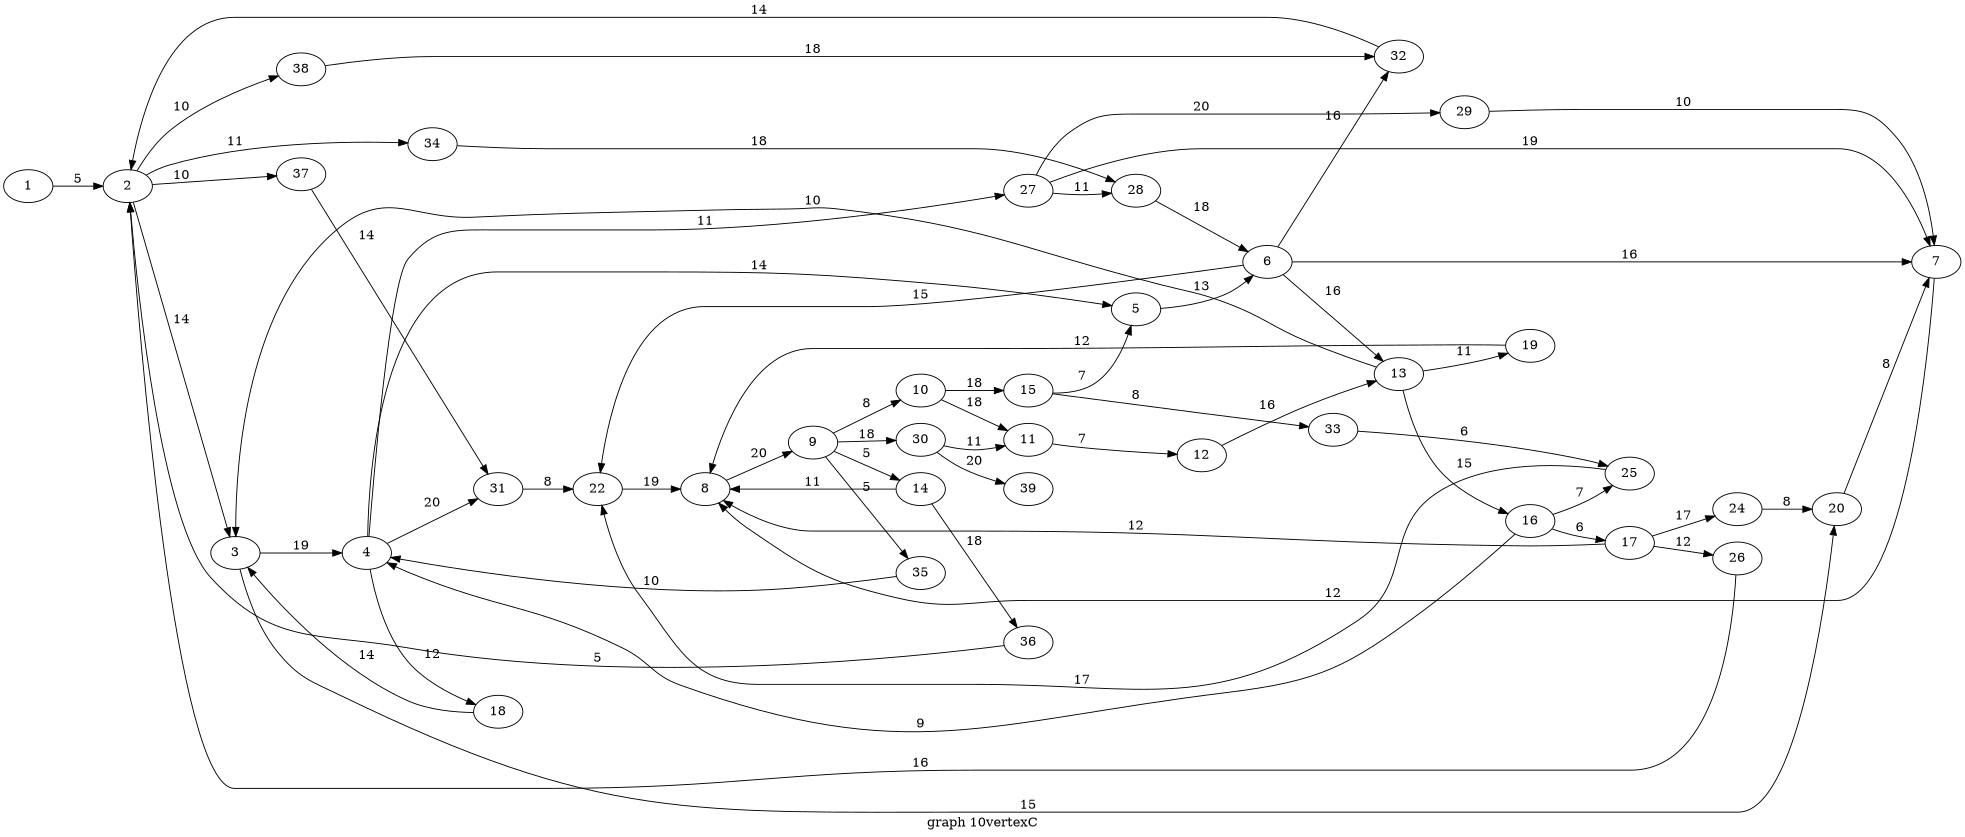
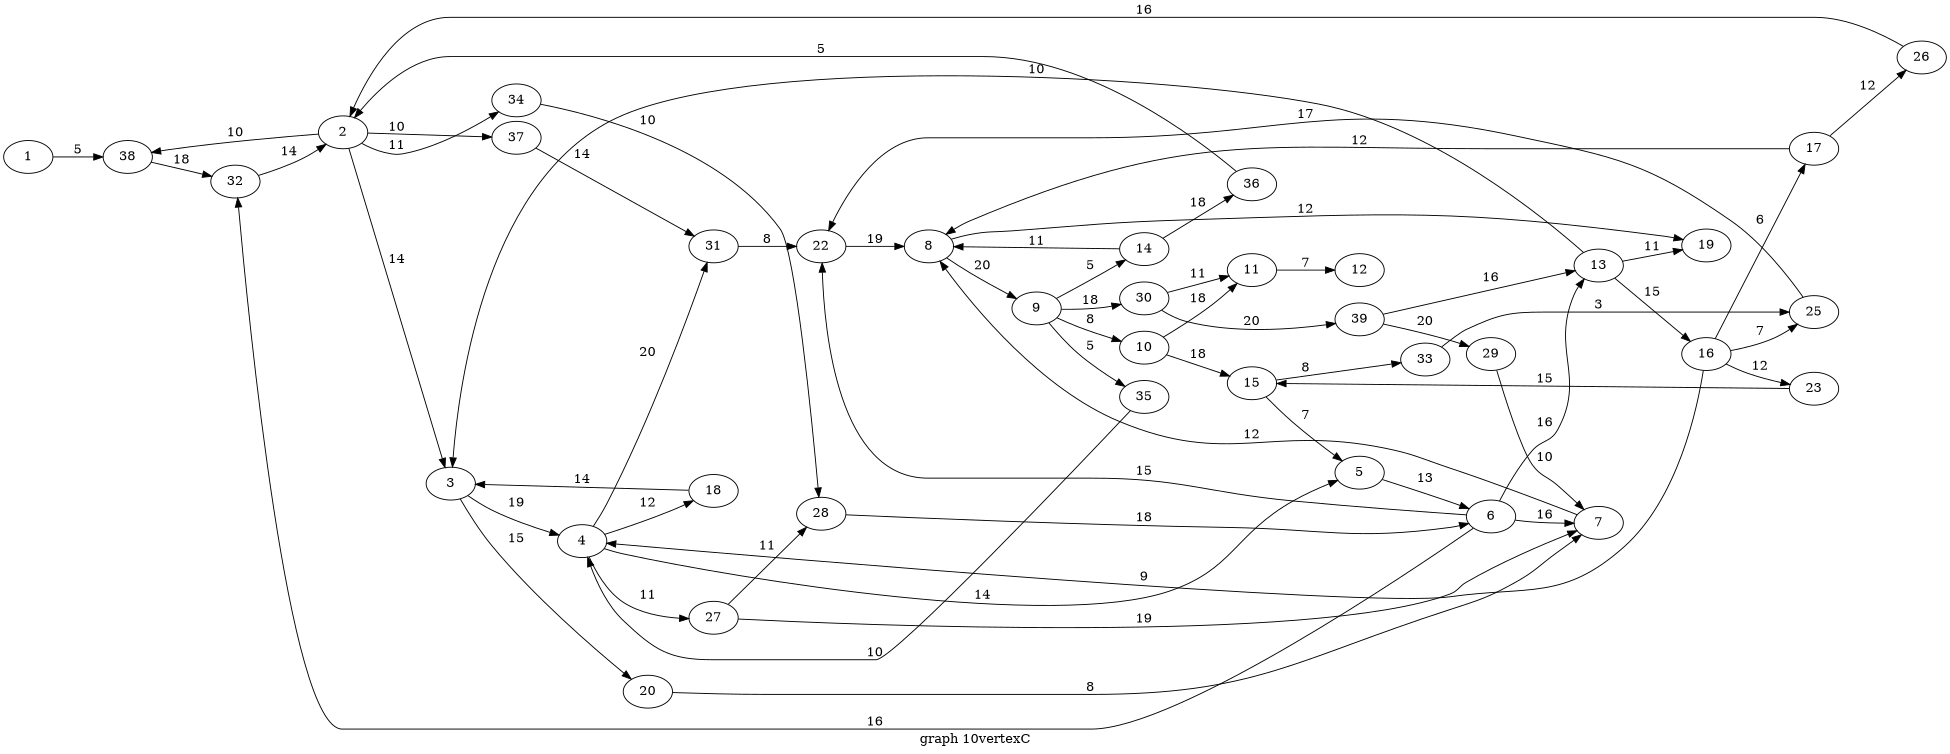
(1221, 114) -> (1422, 333)
(759, 142) -> (648, 121)
(73, 186) -> (73, 157)
(1078, 348) -> (1313, 216)
none -> (1814, 389)
(1293, 412) -> (1475, 293)
(1465, 432) -> (1599, 305)
(1737, 509) -> none
